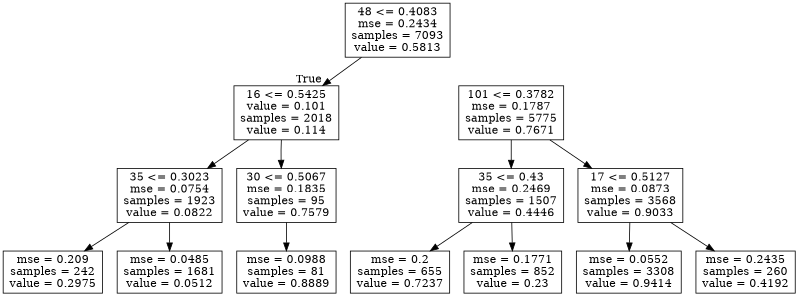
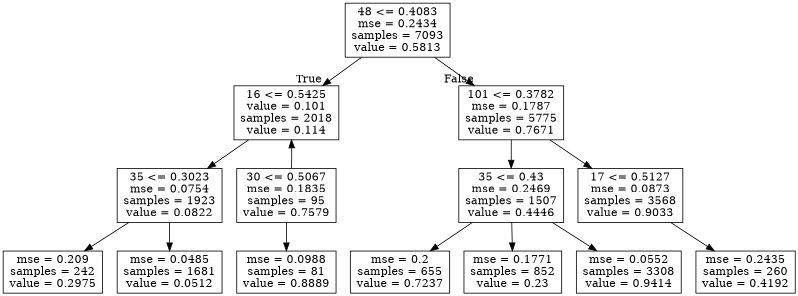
none -> (451, 69)
(281, 150) -> (292, 158)
(630, 233) -> (571, 234)
